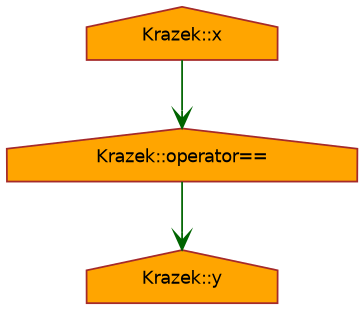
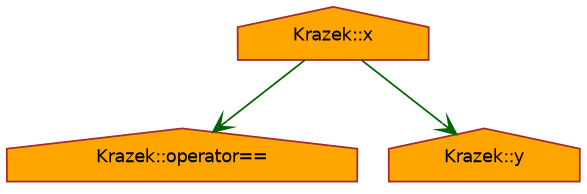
(182, 207) -> (402, 92)
